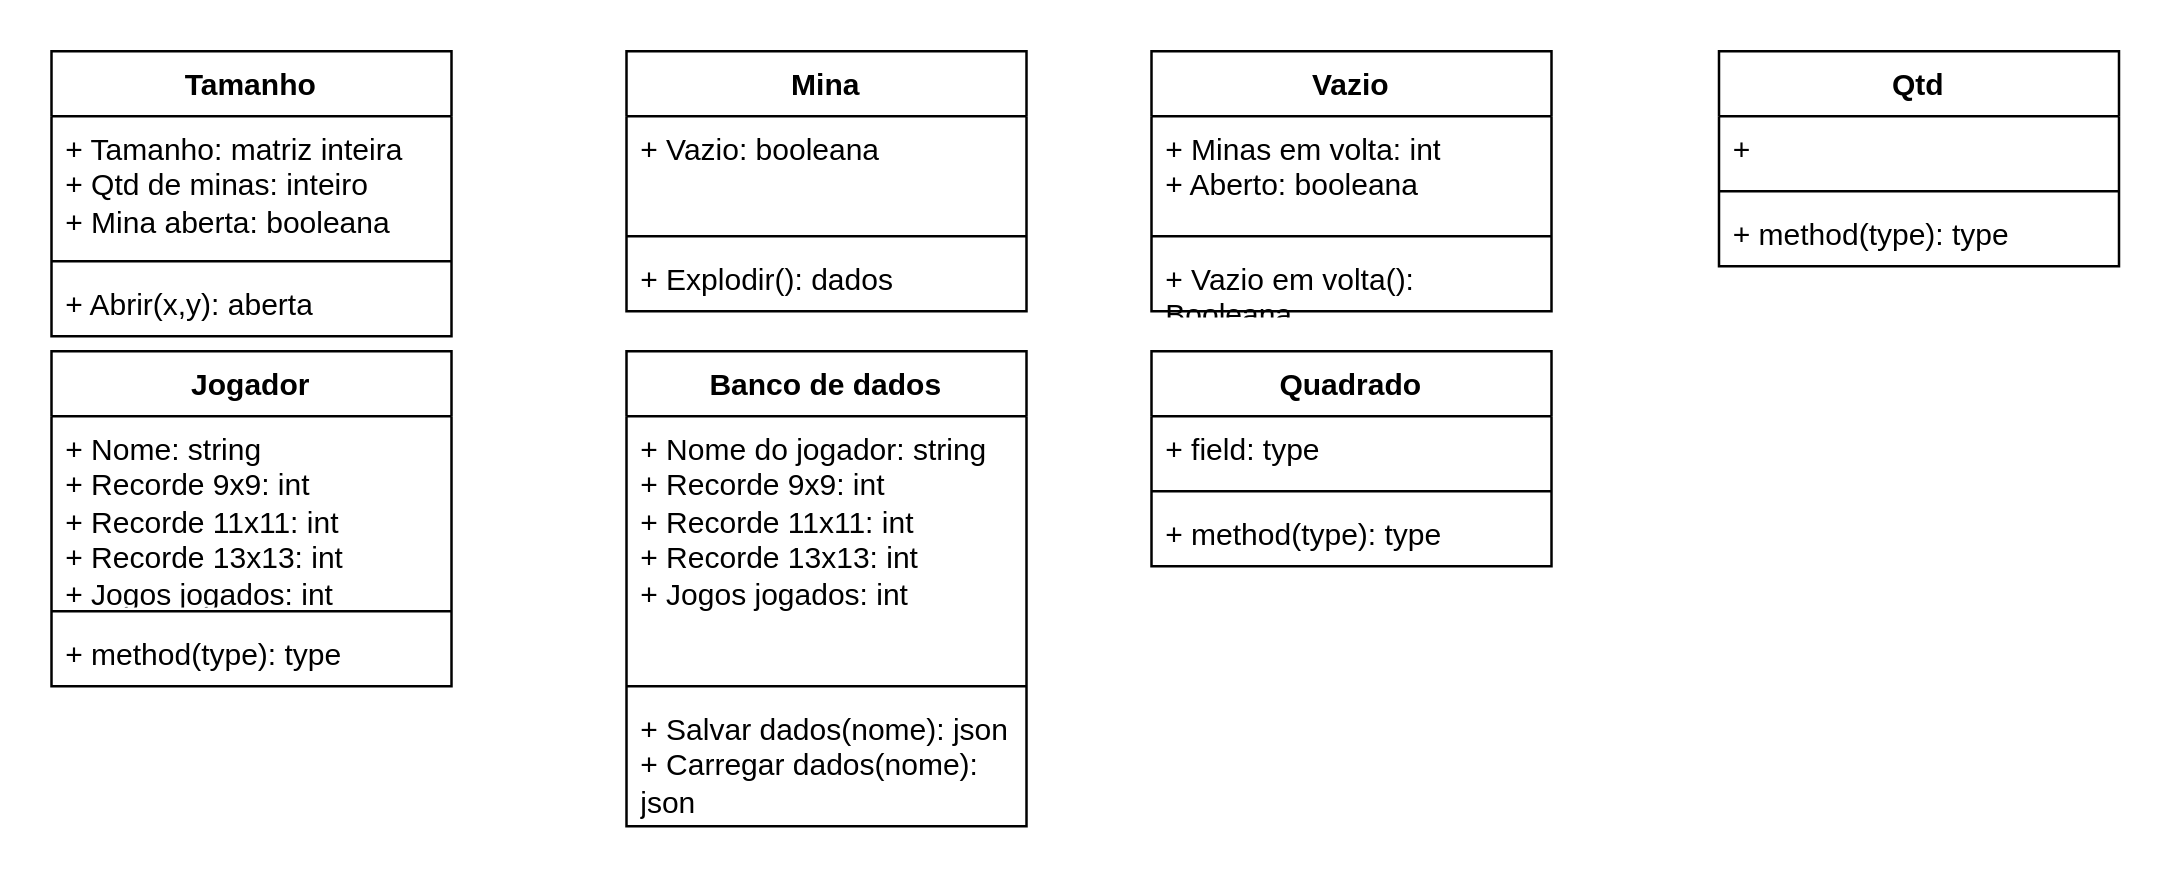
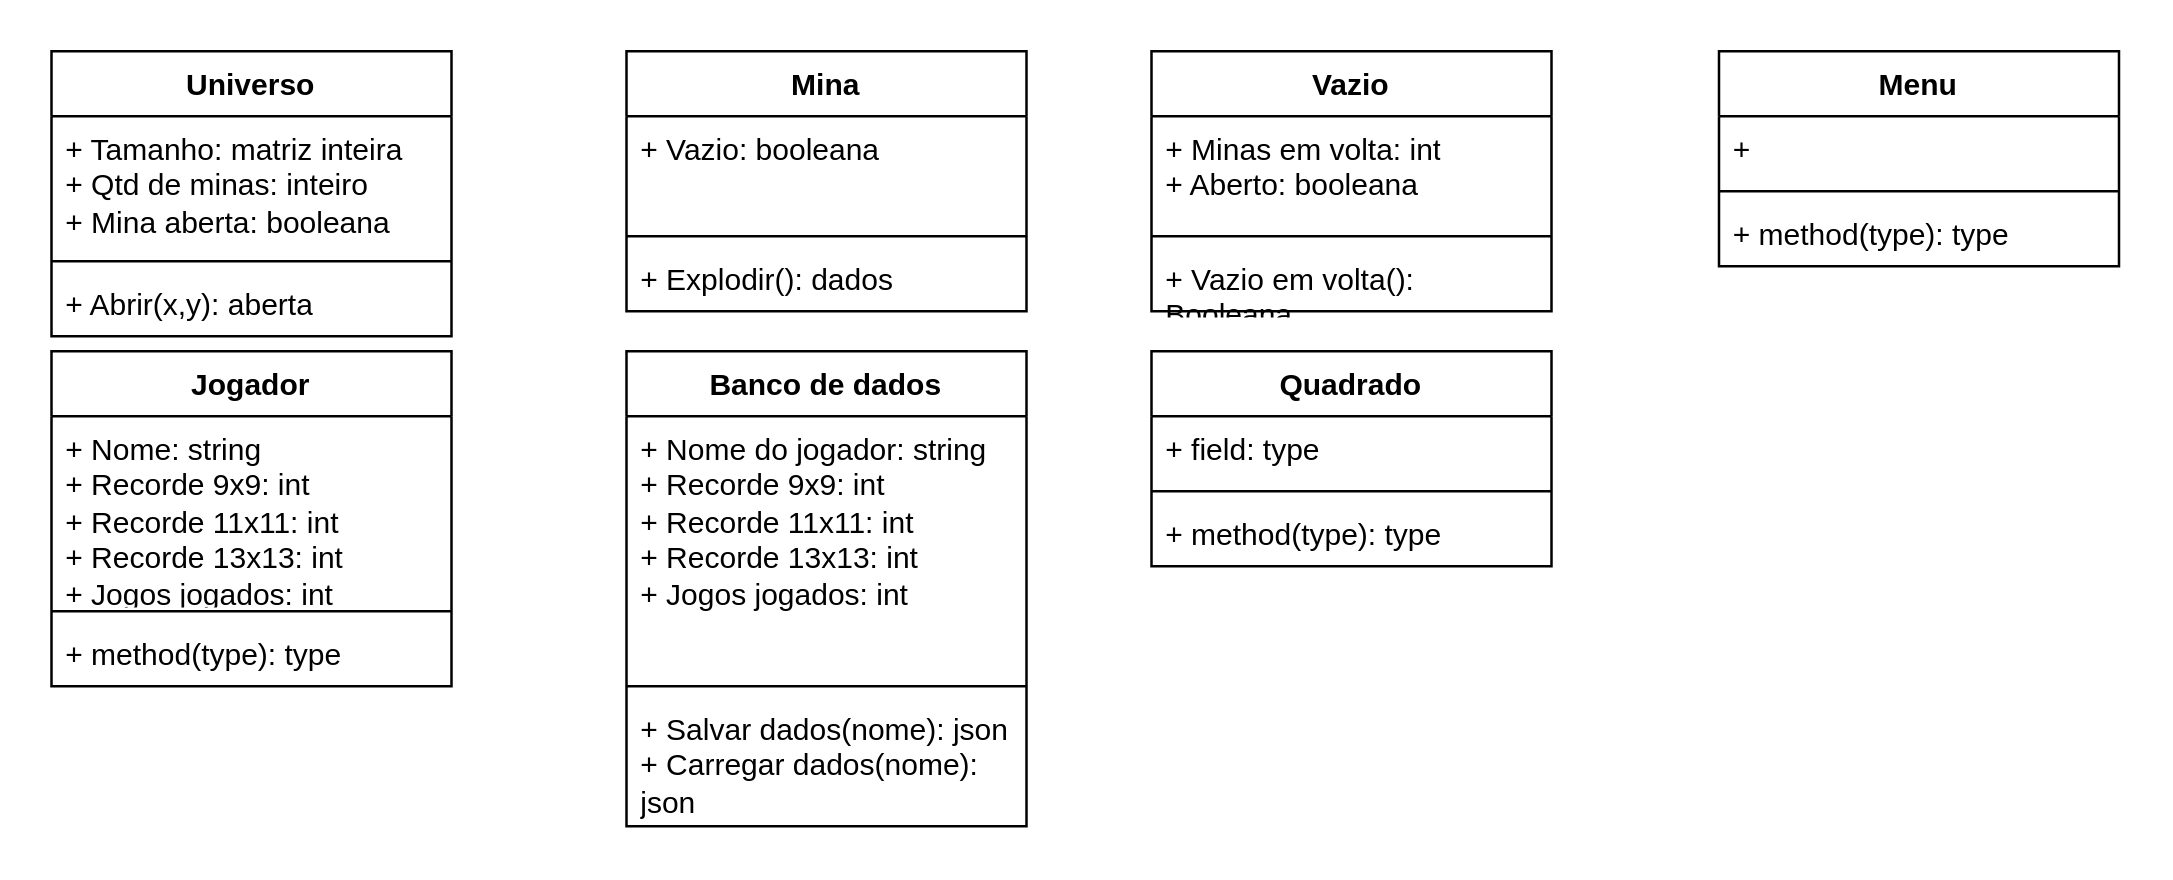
(251, 87) -> (251, 87)
(1919, 87) -> (1919, 87)
